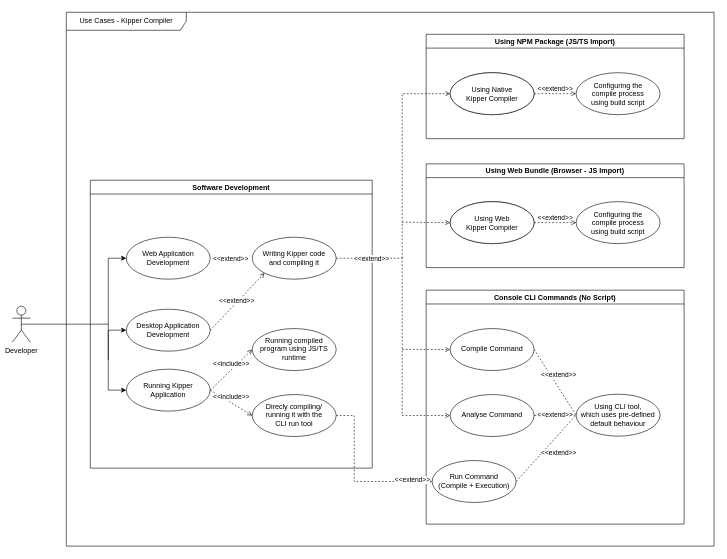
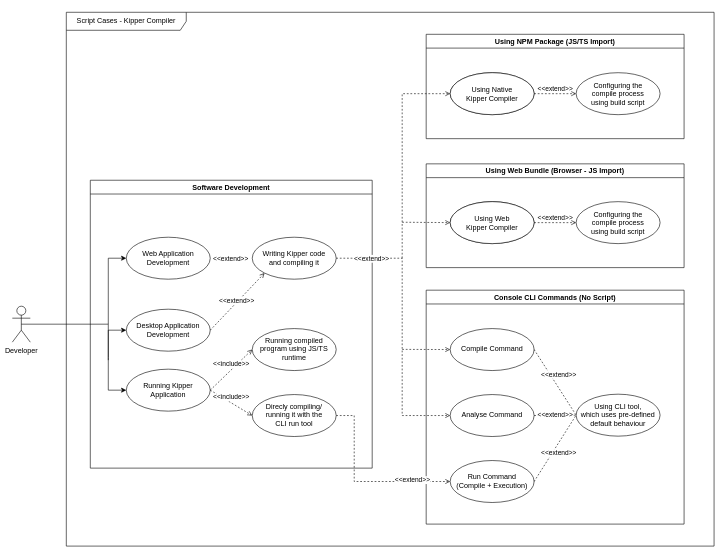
(126, 21) -> (126, 21)
(474, 482) -> (492, 482)
